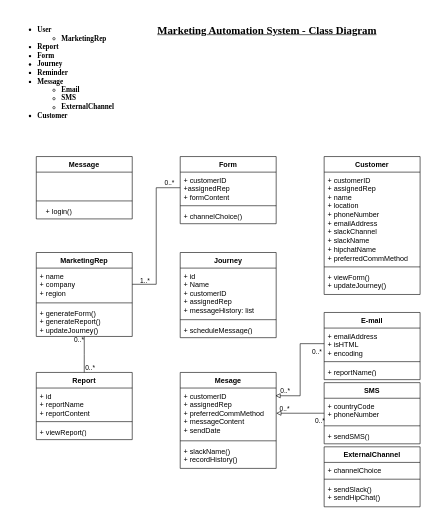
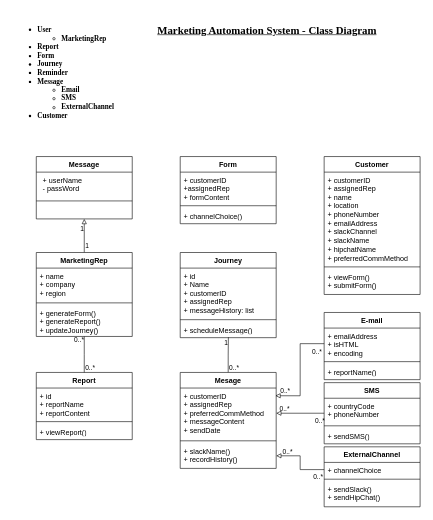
none -> (84, 185)
(84, 210) -> none
(156, 236) -> none
none -> (84, 238)
(361, 282) -> (354, 282)
none -> (228, 356)
none -> (300, 464)
